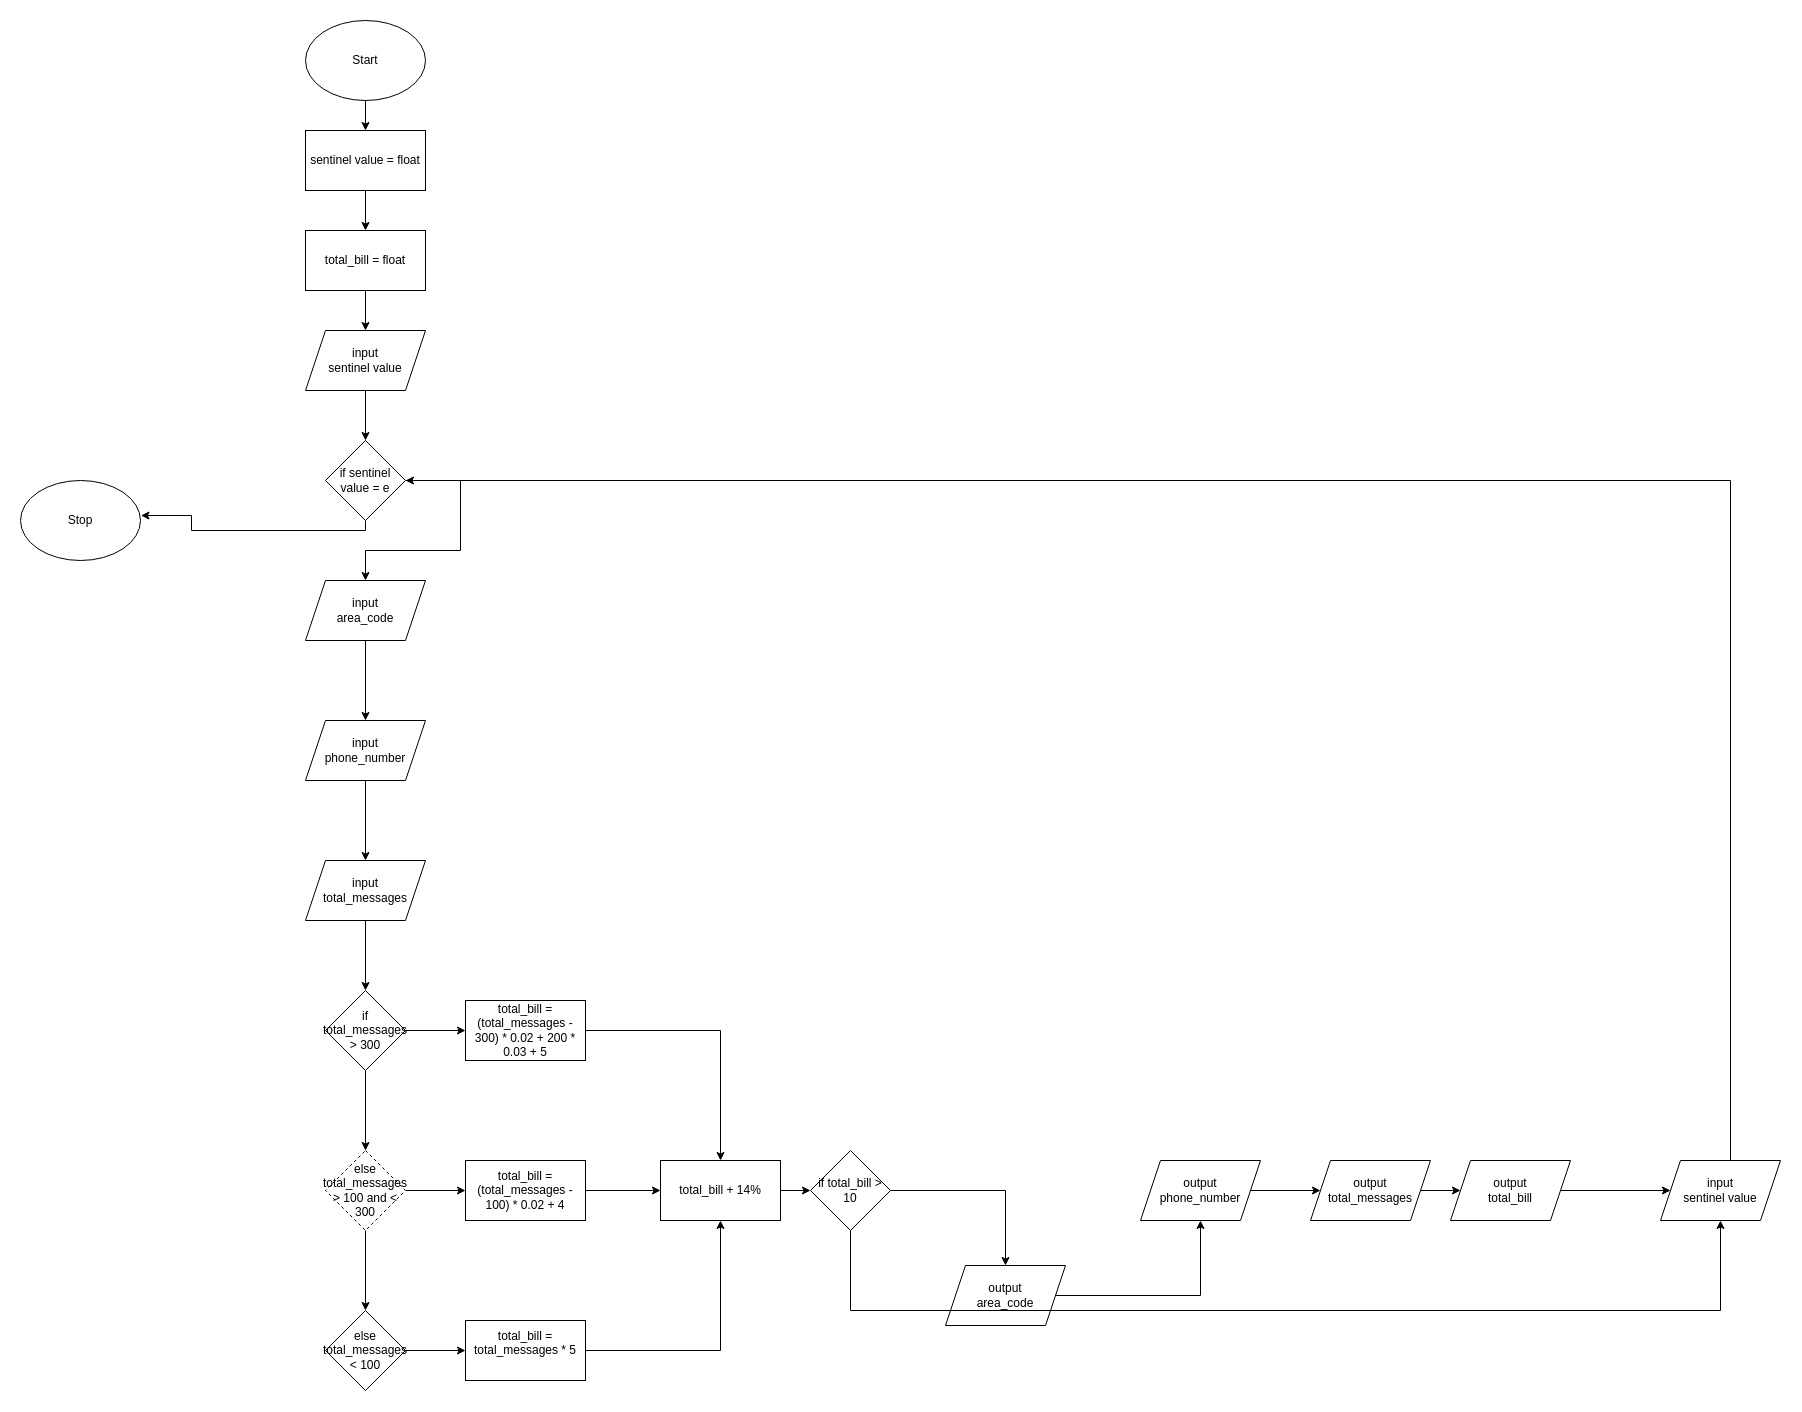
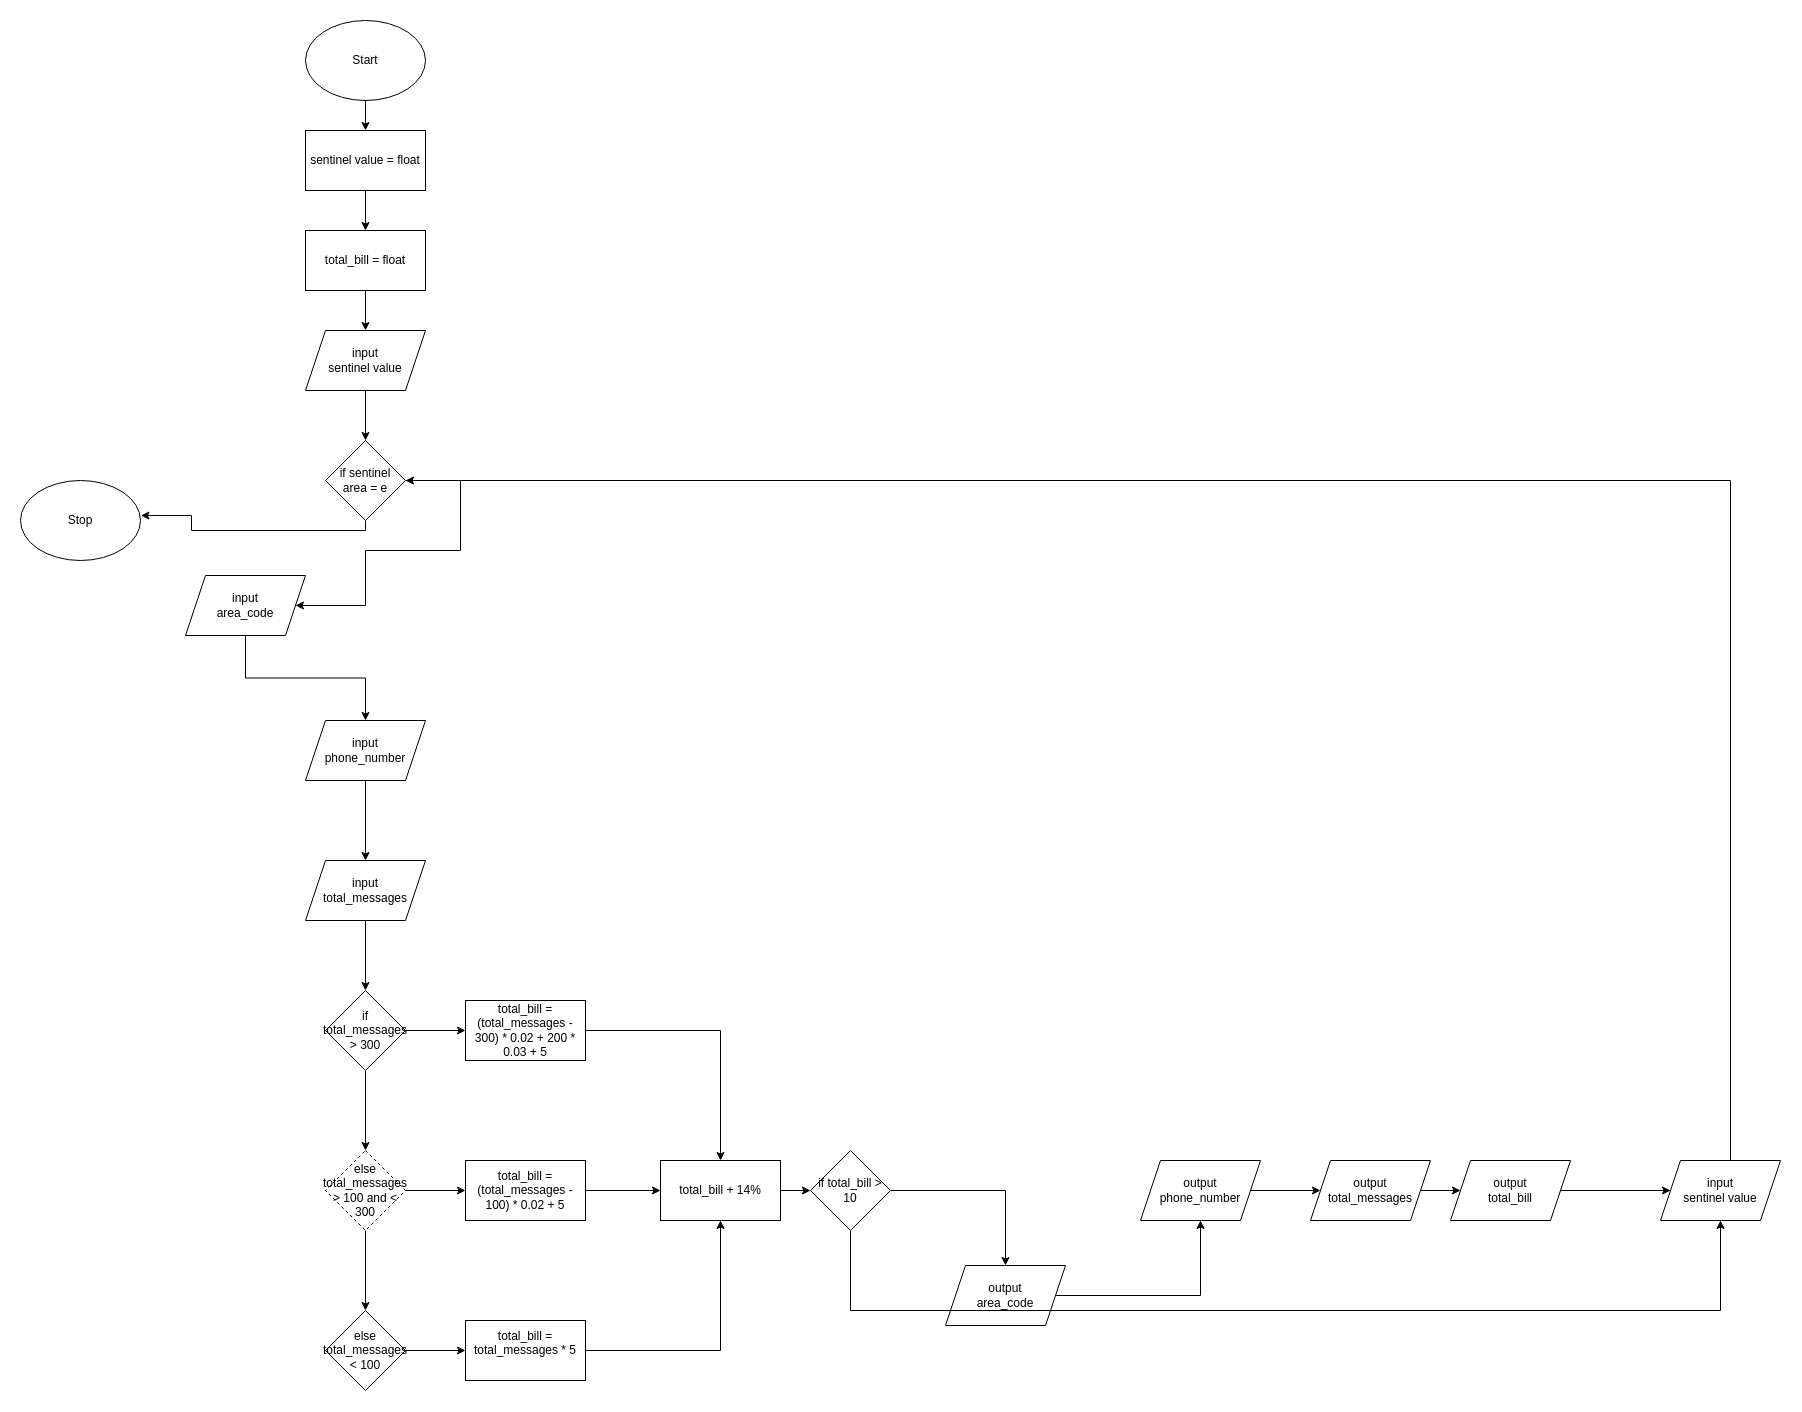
(366, 481) -> (366, 481)
(366, 611) -> (246, 606)
(526, 1191) -> (526, 1191)
